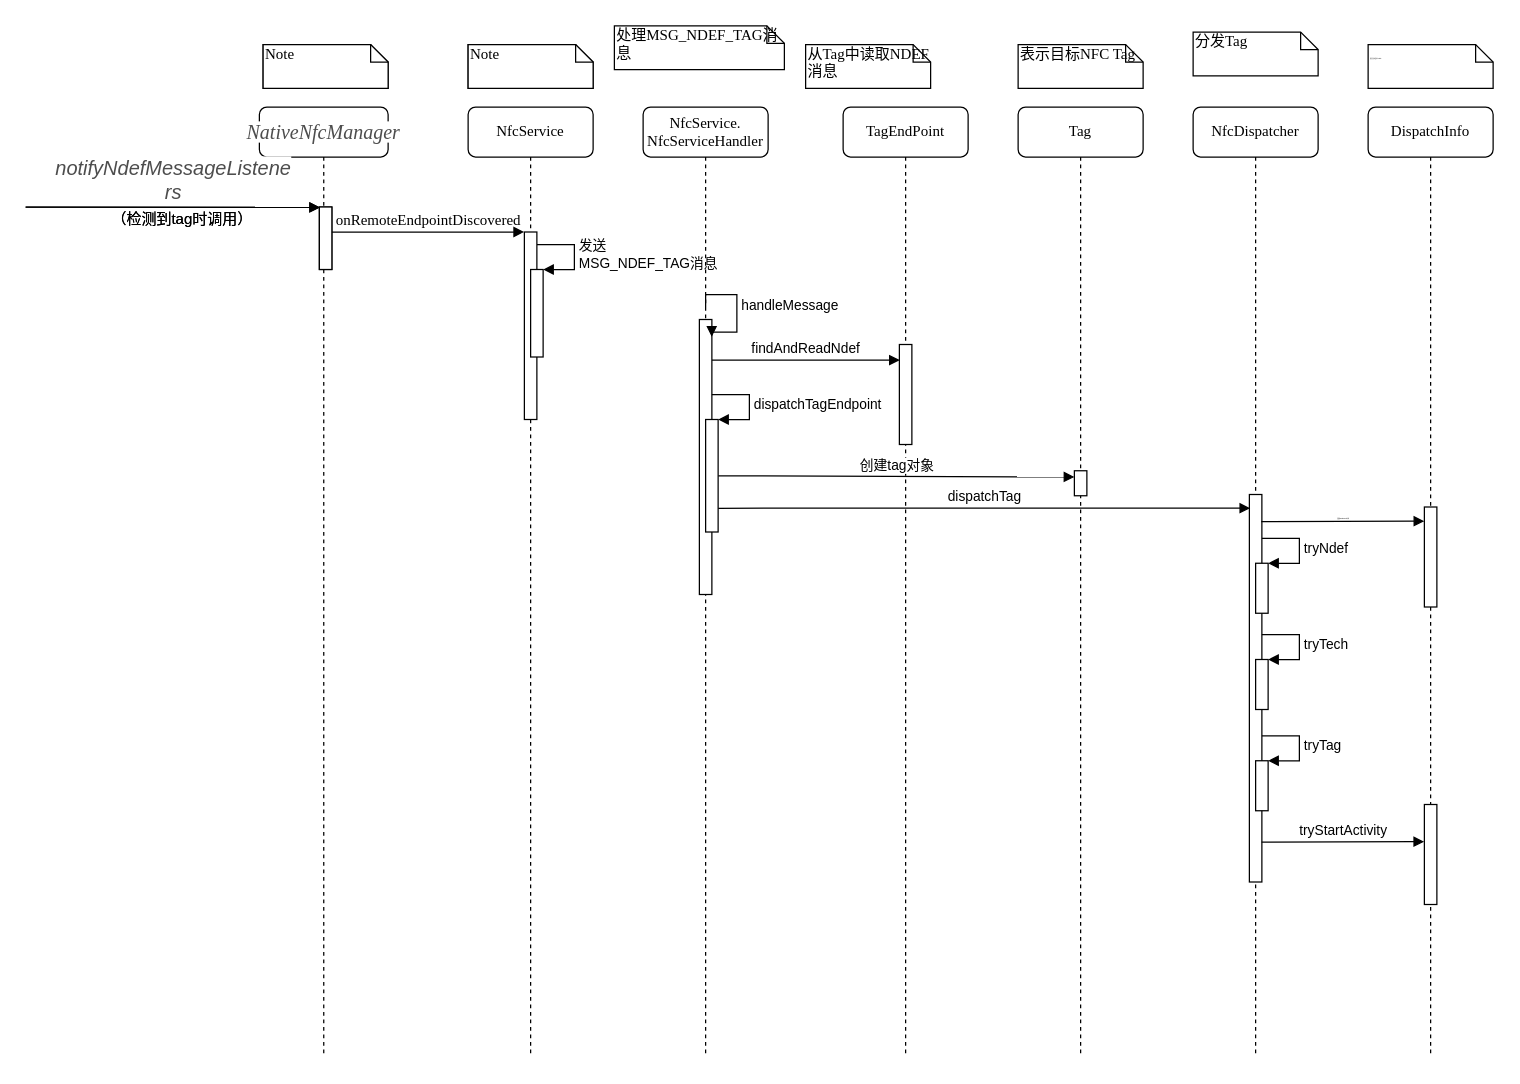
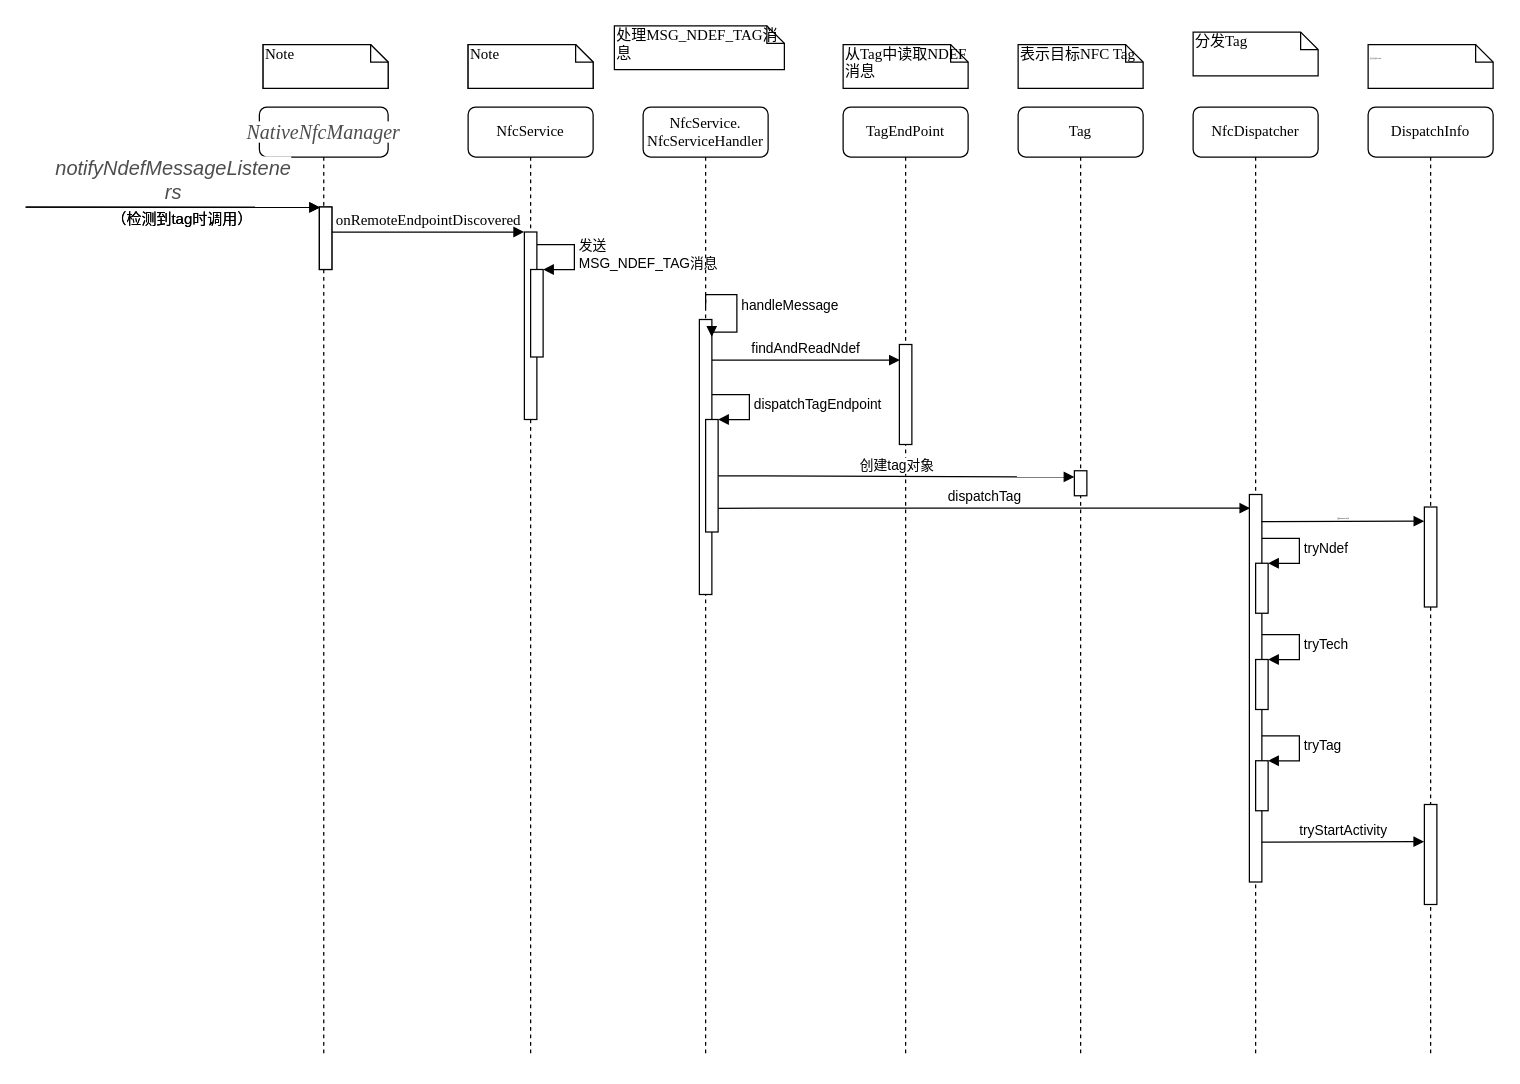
(868, 66) -> (906, 66)
